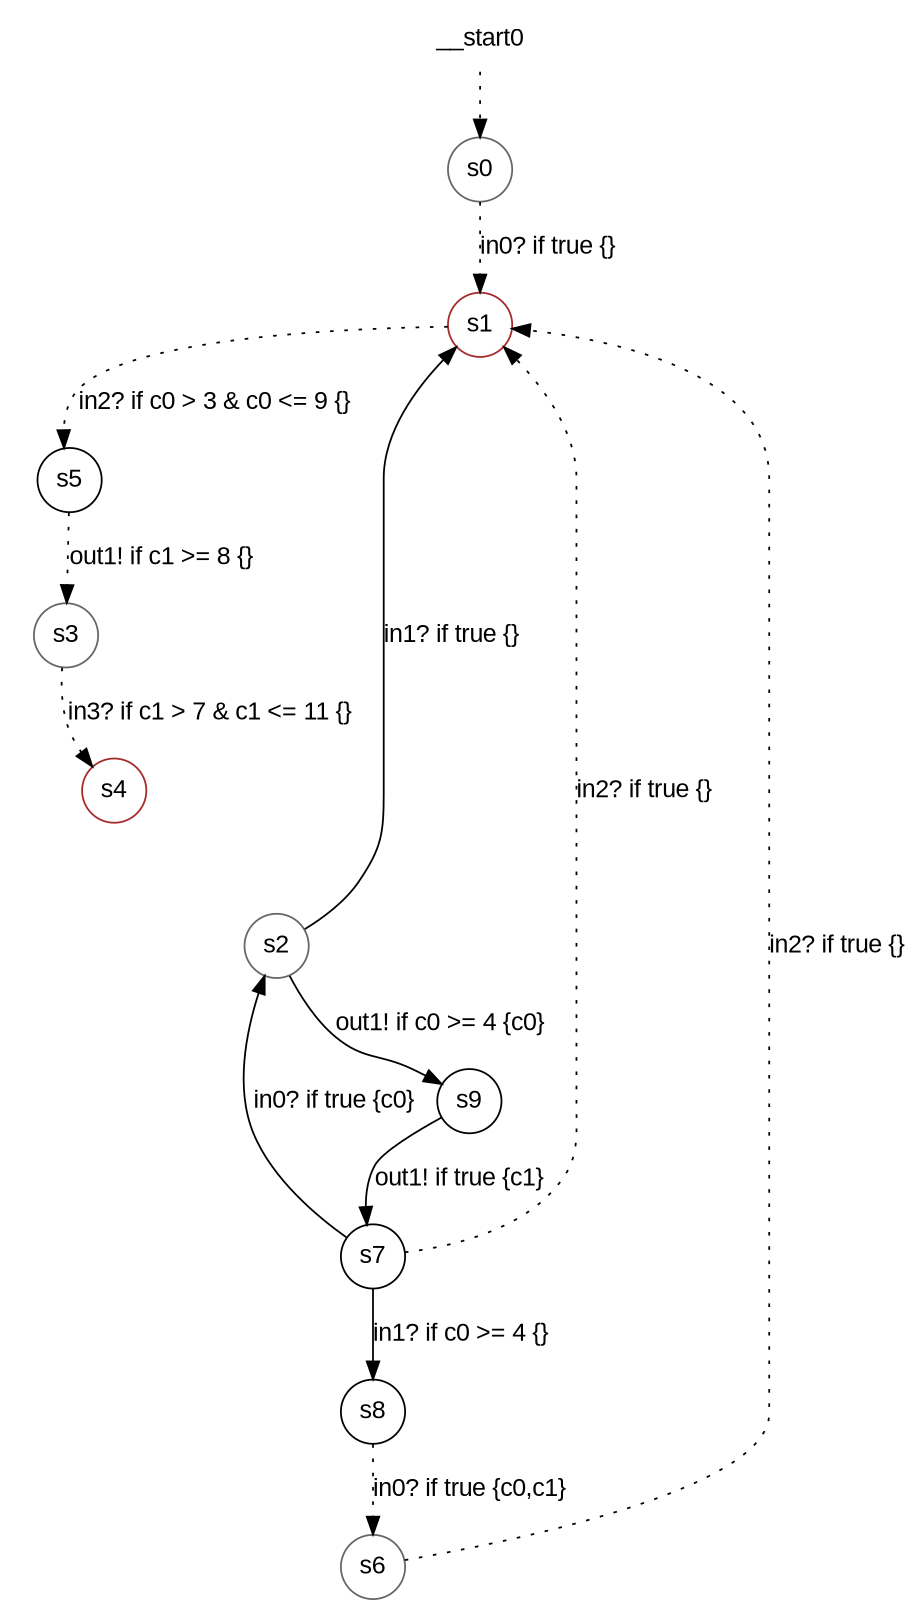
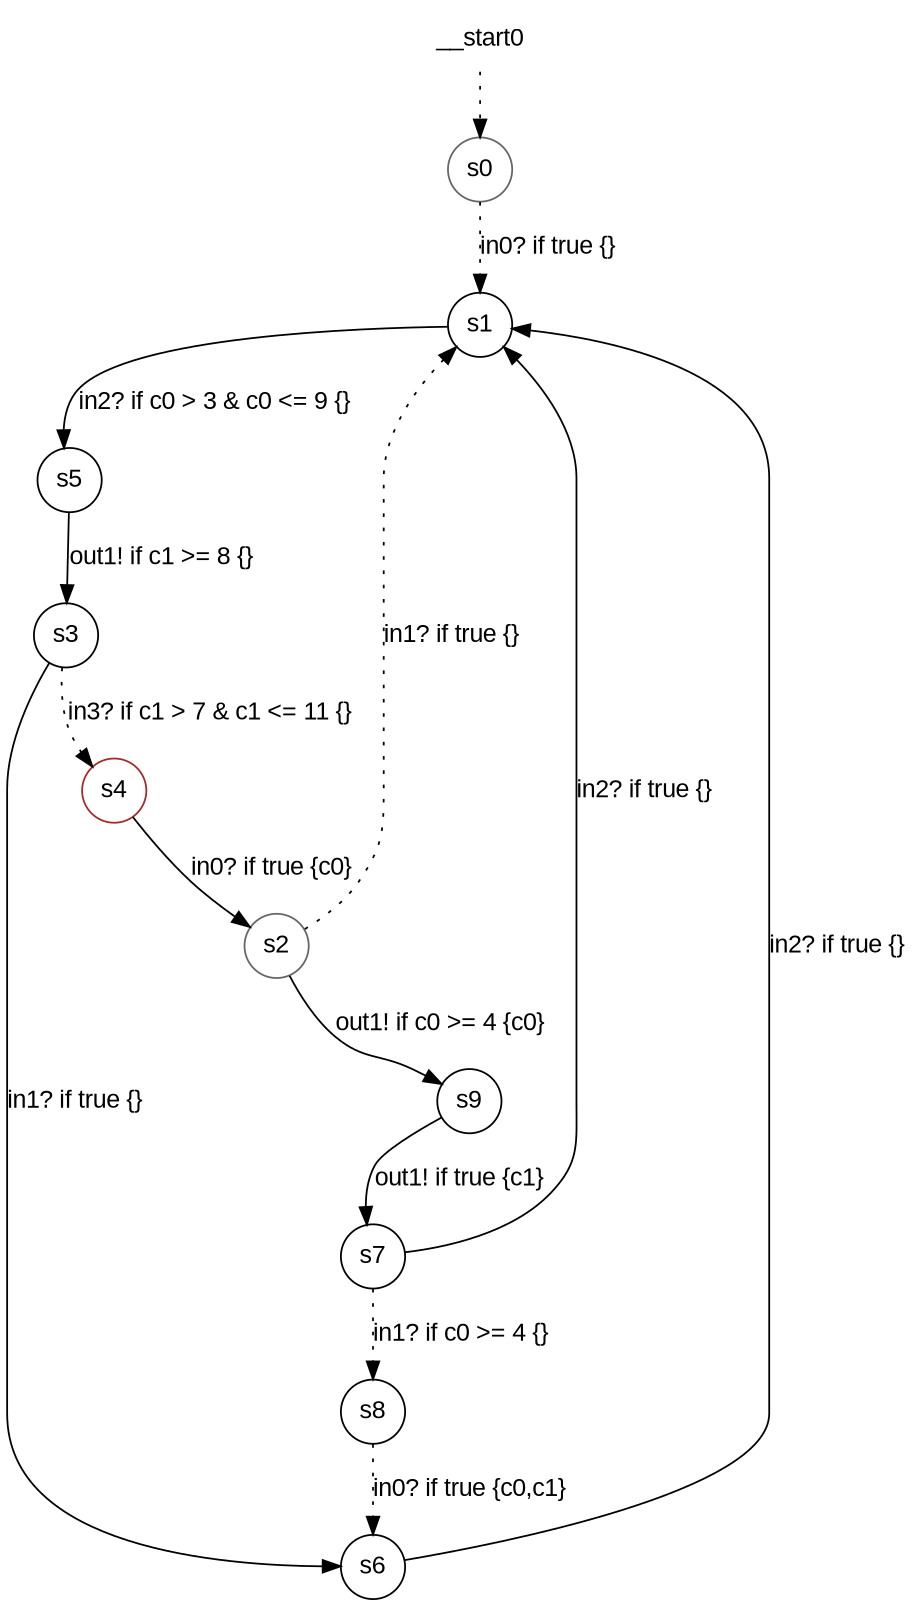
(480, 325) -> (480, 325)
(237, 340) -> (237, 340)
(68, 549) -> (68, 549)
(66, 635) -> (66, 635)
(384, 651) -> (384, 651)
(576, 851) -> (576, 851)
(769, 996) -> (769, 996)
(253, 1132) -> (180, 871)
none -> (7, 1227)
(373, 1325) -> (373, 1325)
(373, 1567) -> (373, 1567)
